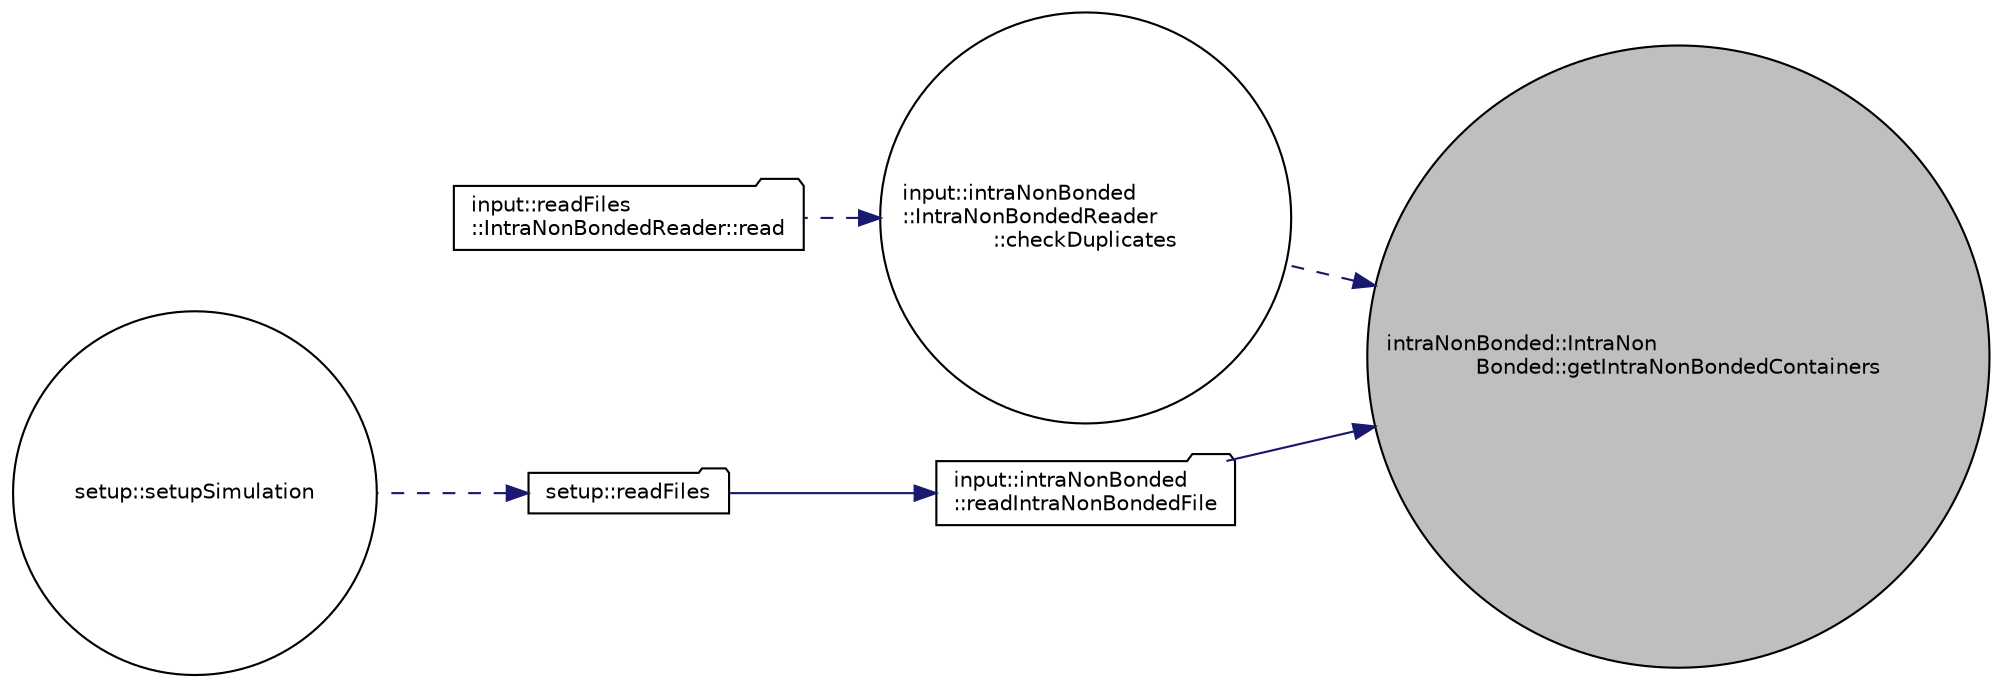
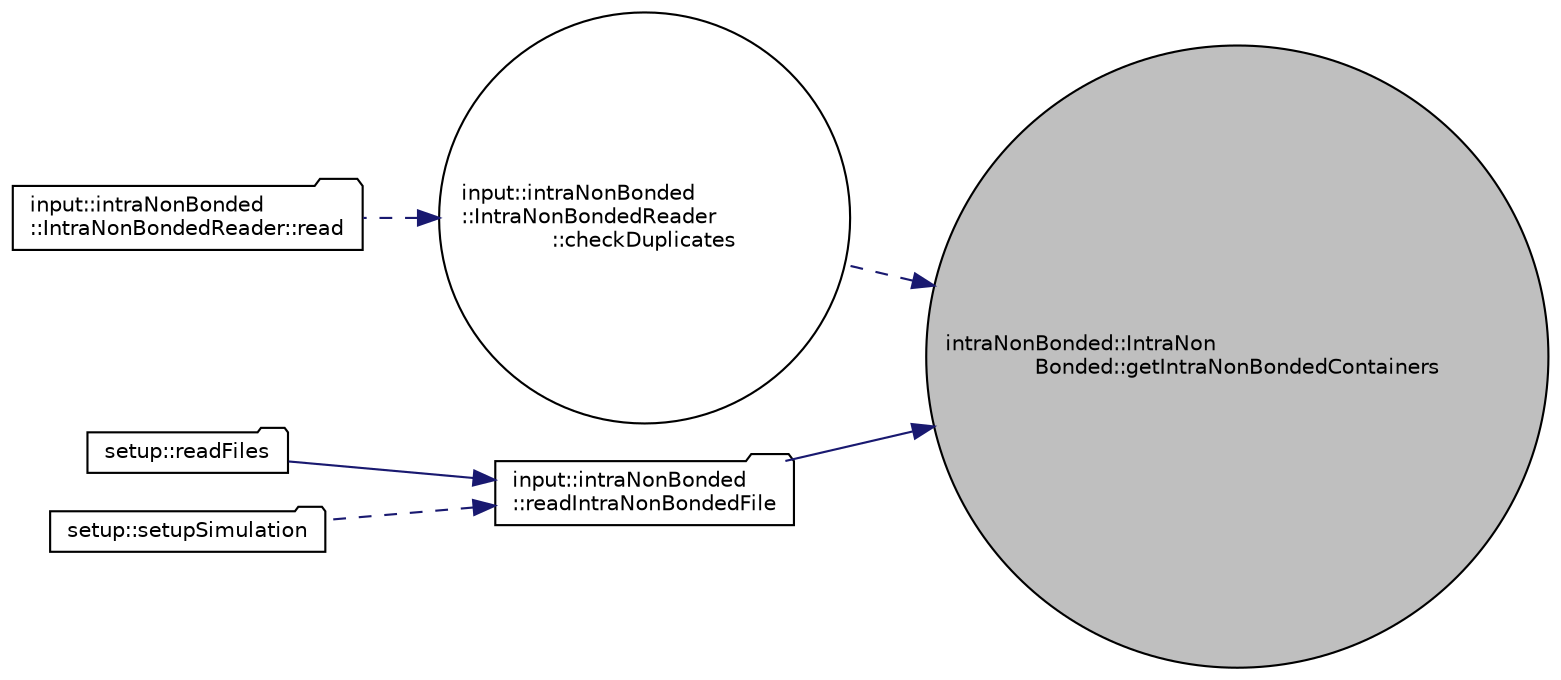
(629, 218) -> (188, 218)
(195, 493) -> (188, 532)
(442, 493) -> (400, 514)
